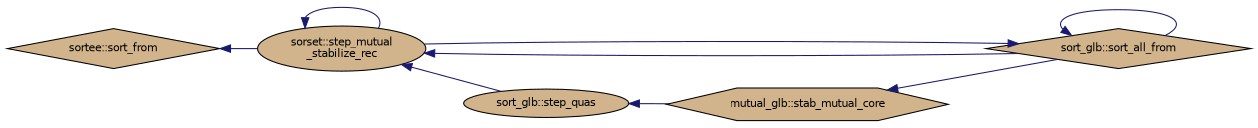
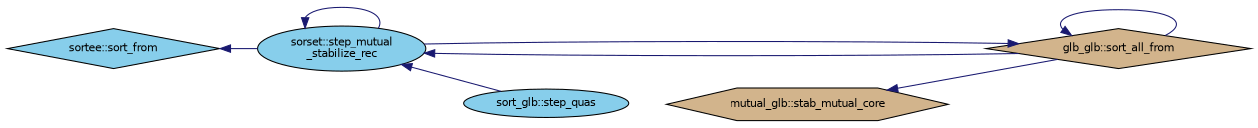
(114, 49) -> (114, 49)
(342, 49) -> (342, 49)
(1118, 49) -> (1118, 49)
(546, 103) -> (546, 103)
(654, 104) -> none
